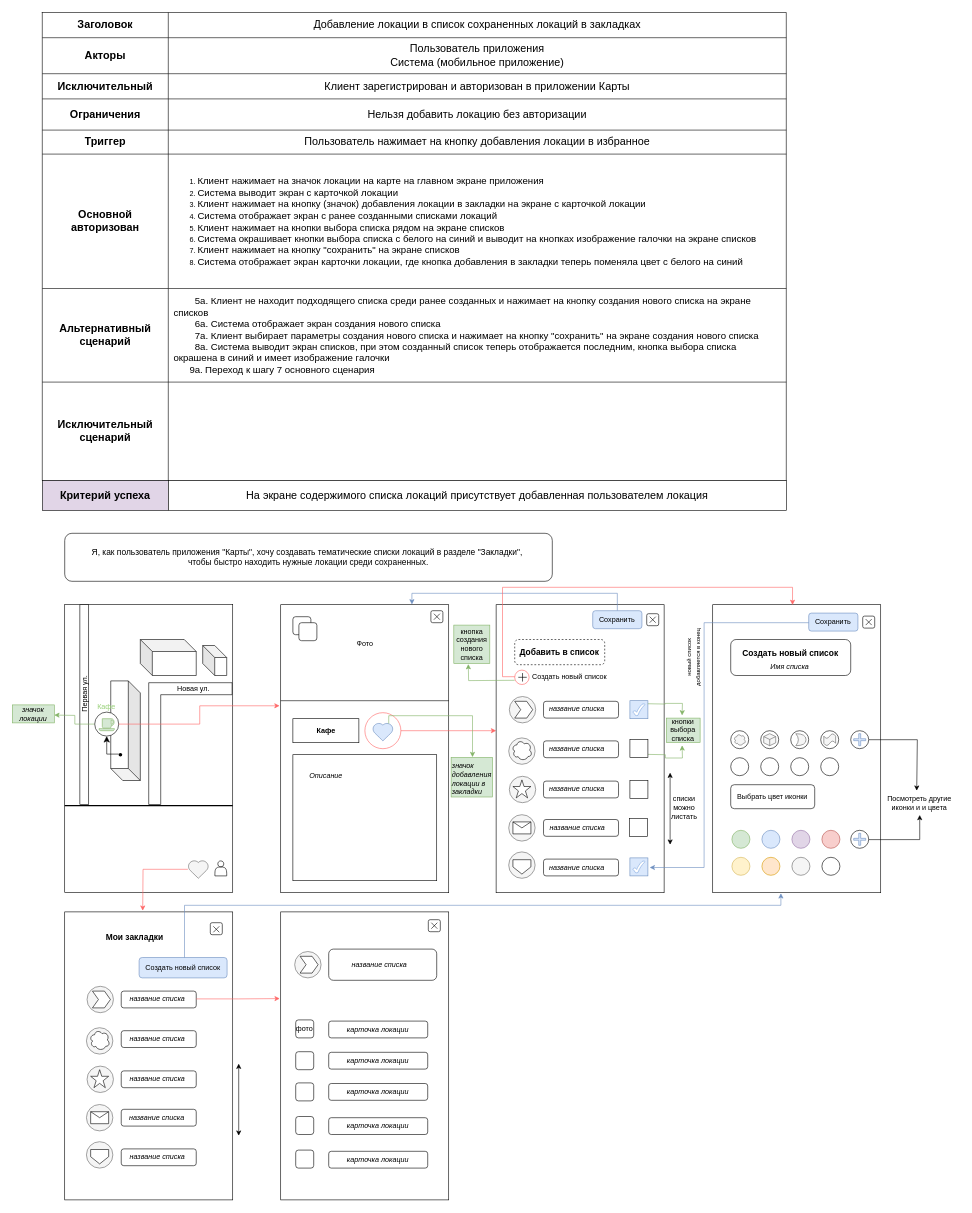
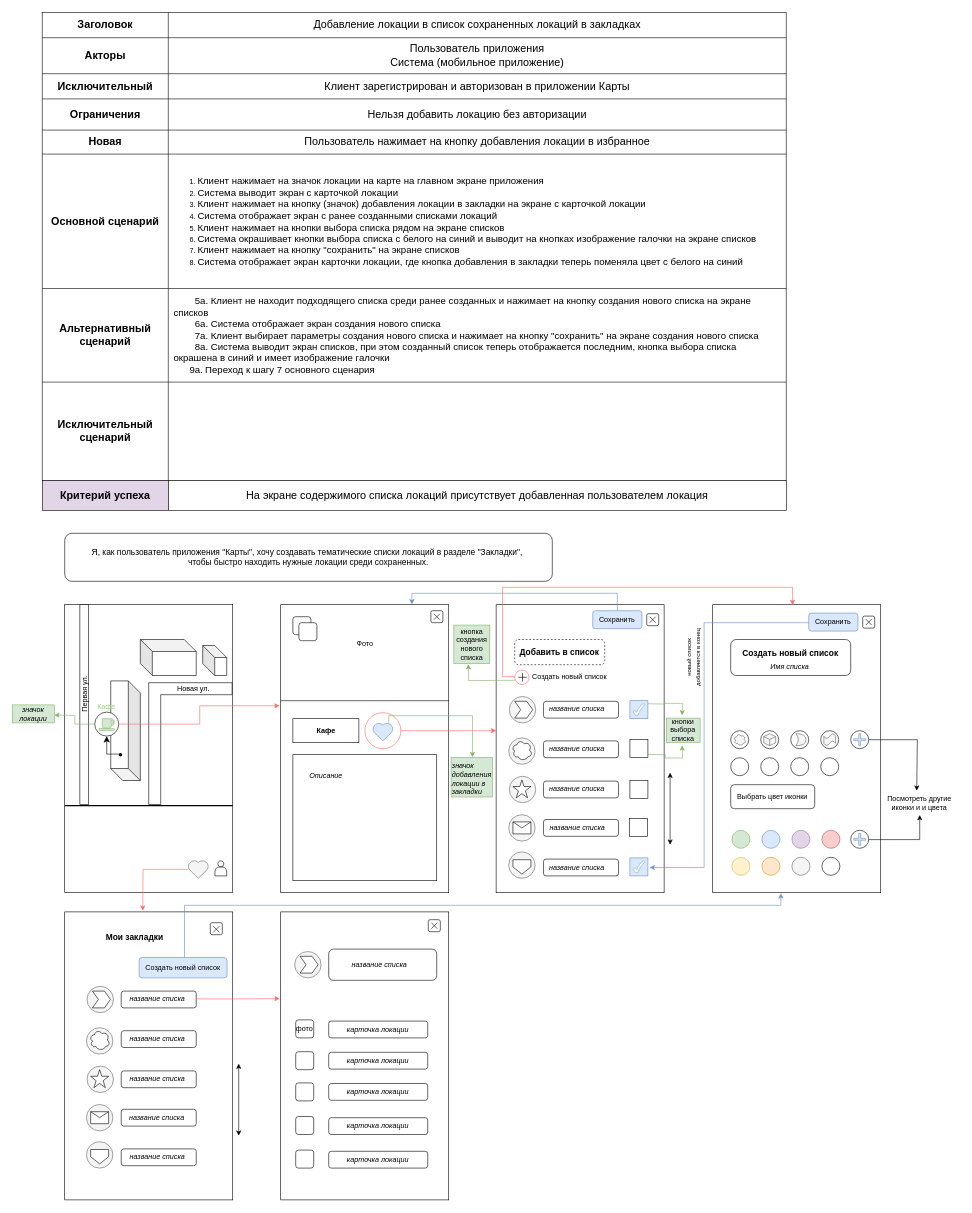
(105, 142) -> (105, 142)
(105, 221) -> (105, 221)
(685, 807) -> none
